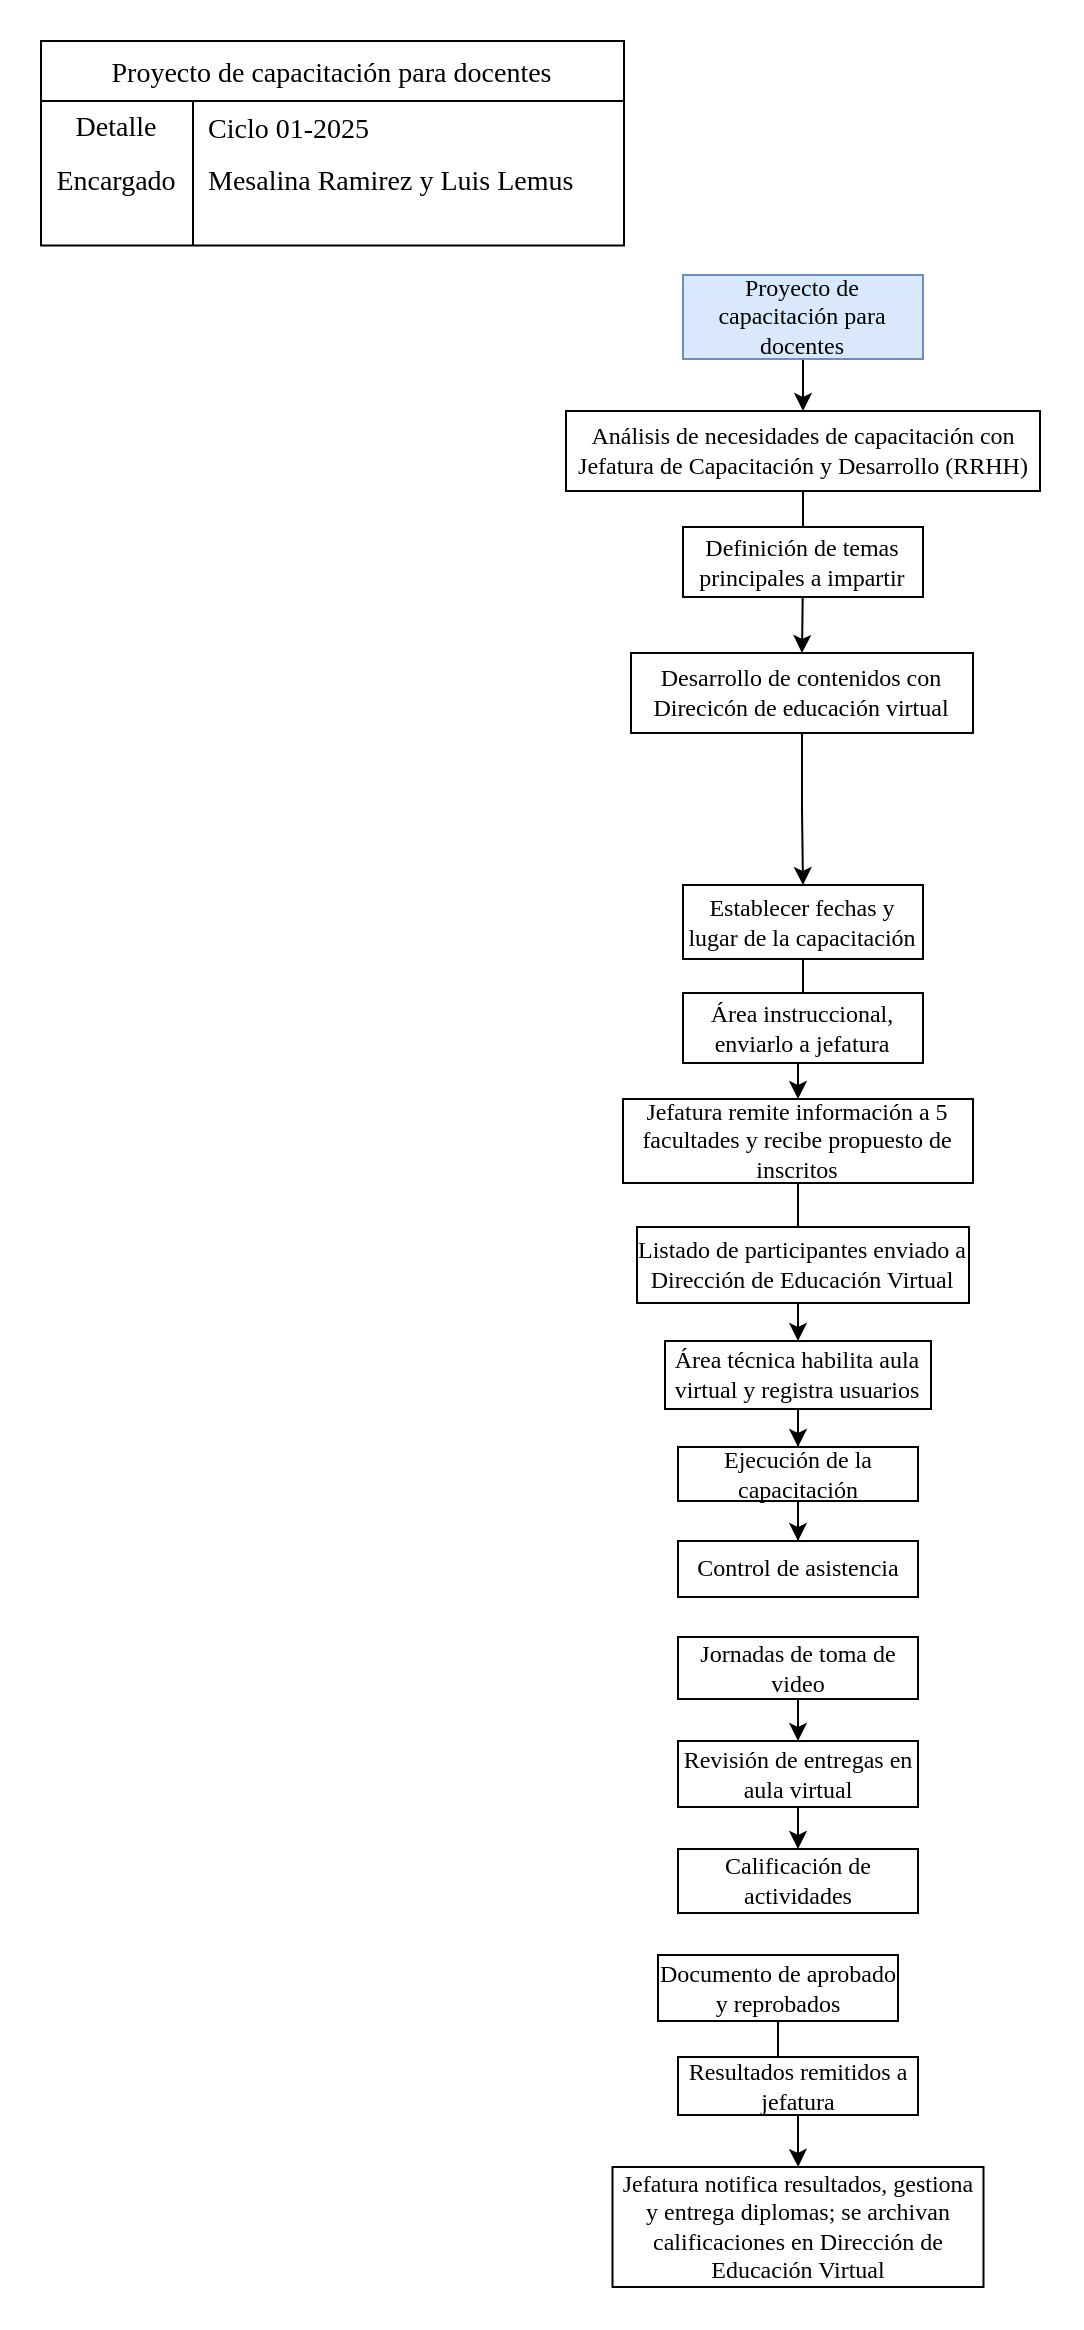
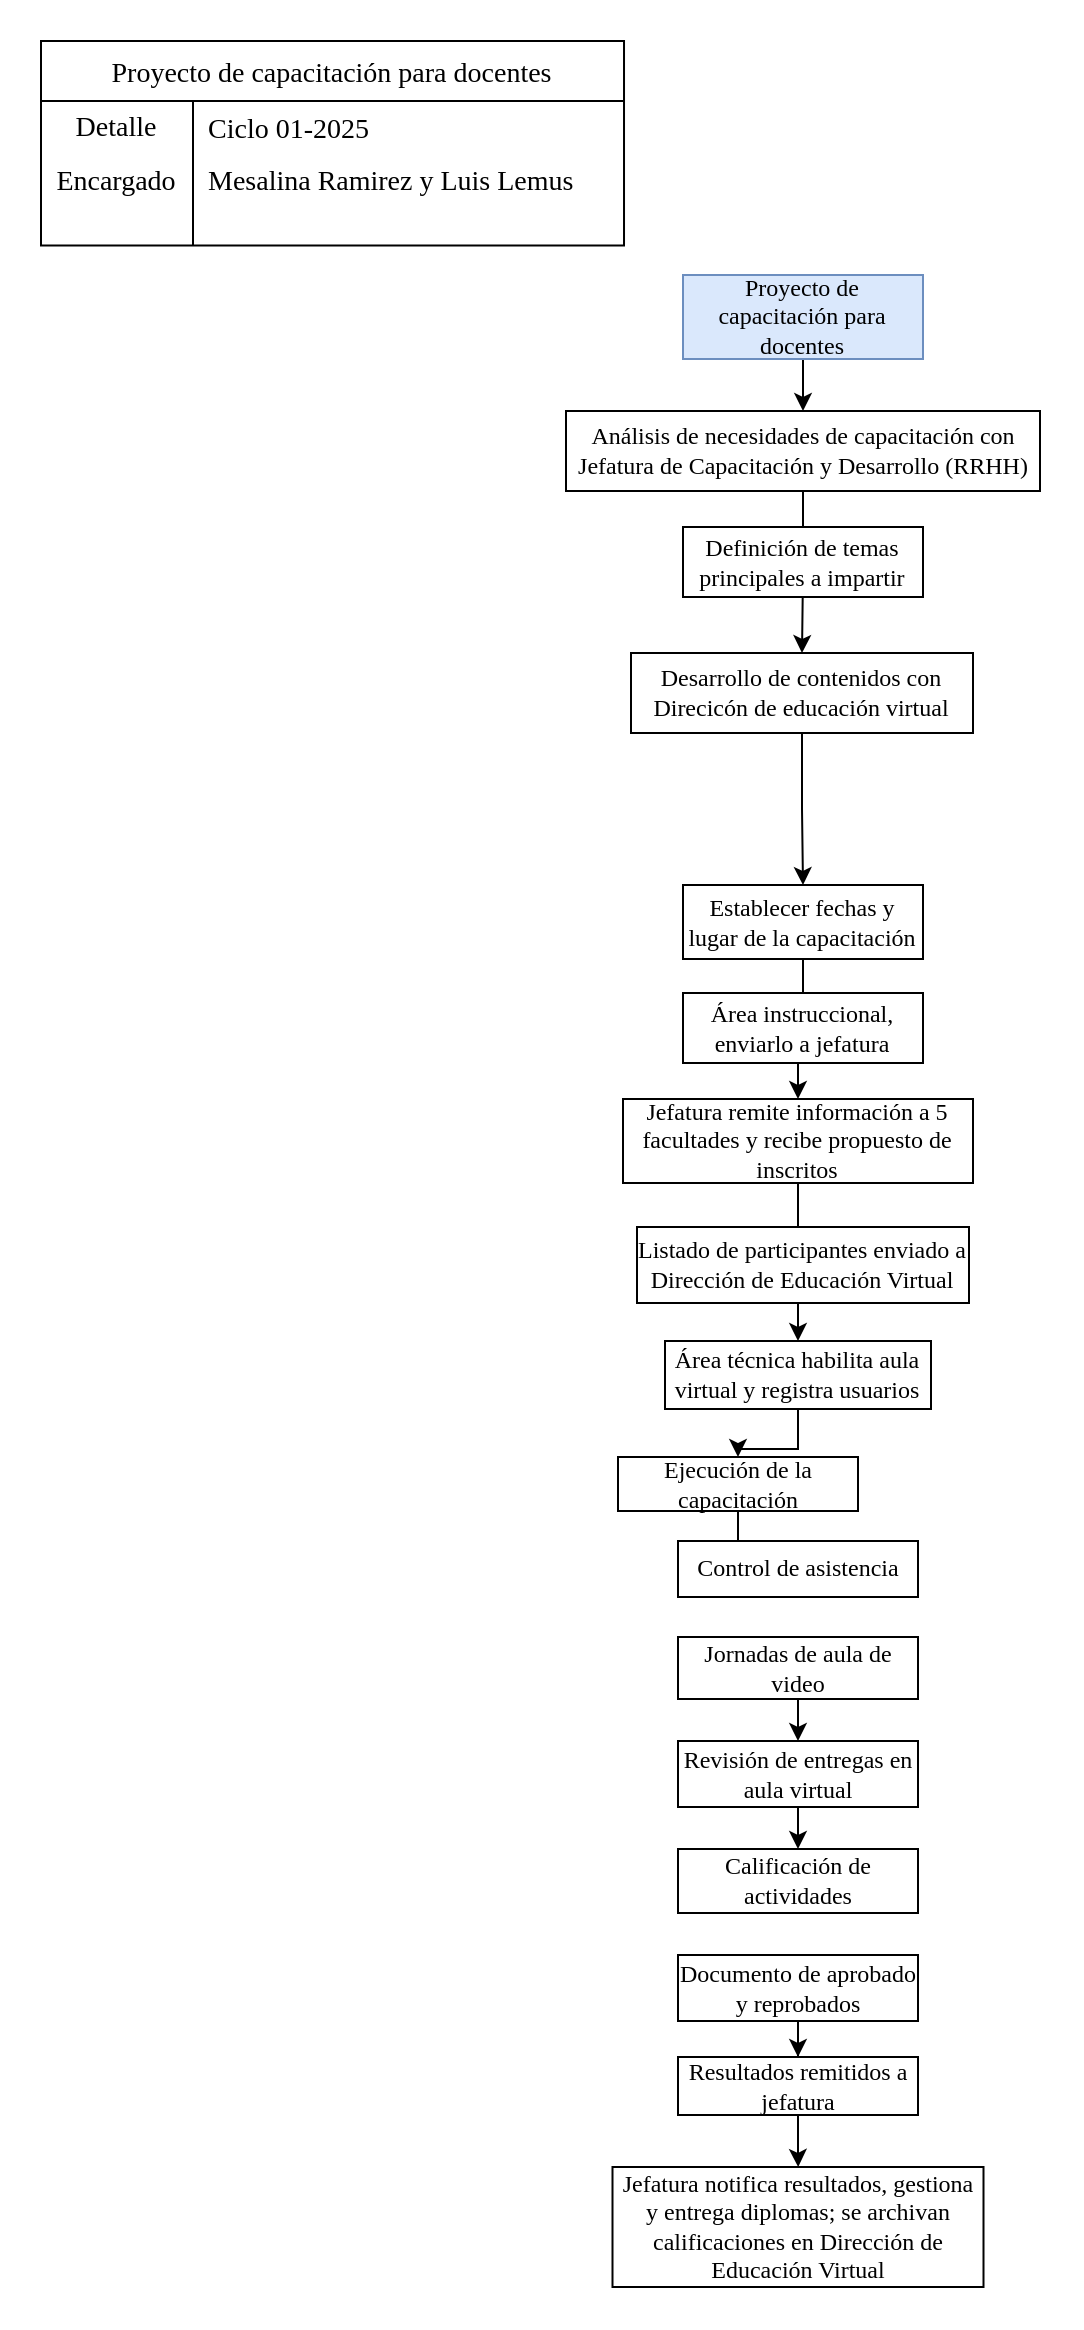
(798, 1474) -> (738, 1484)
(799, 1669) -> (799, 1669)
(778, 1988) -> (798, 1988)
